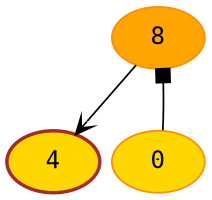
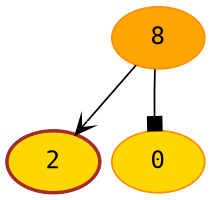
(163, 108) -> (154, 91)
(53, 162) -> (53, 162)
